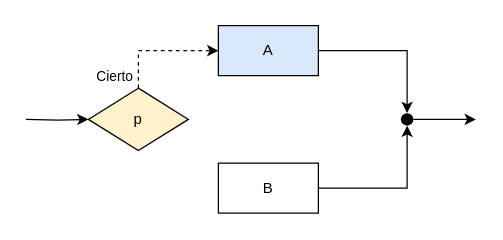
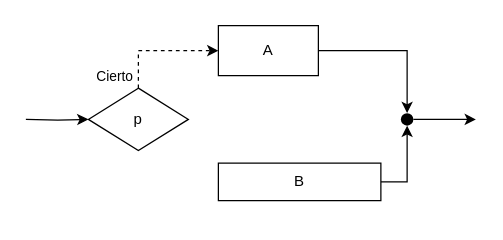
(268, 51) -> (268, 51)
(138, 119) -> (138, 119)
(268, 188) -> (299, 182)
